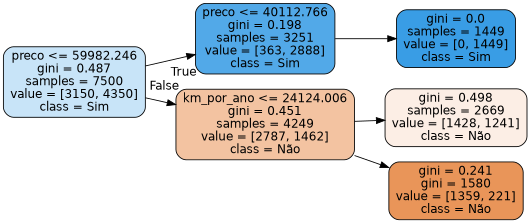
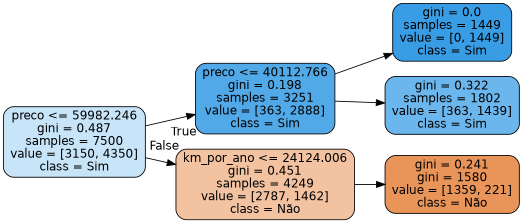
none -> (452, 105)
(456, 118) -> none
